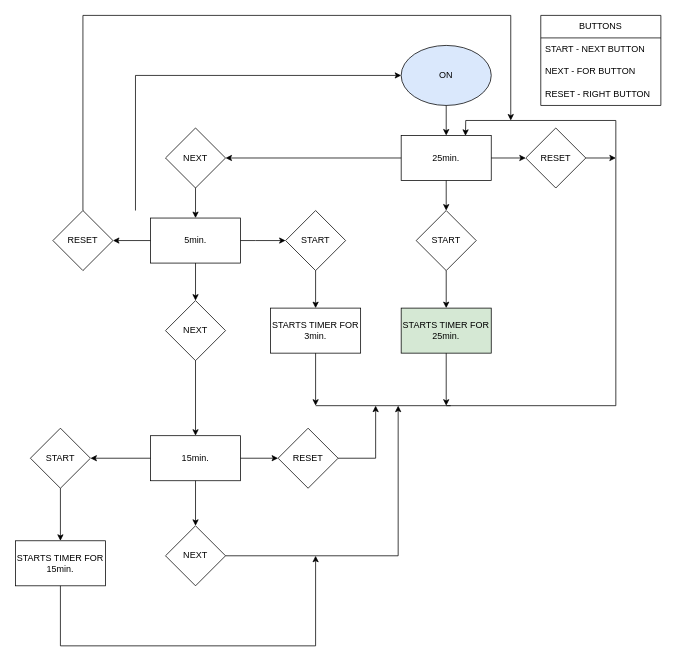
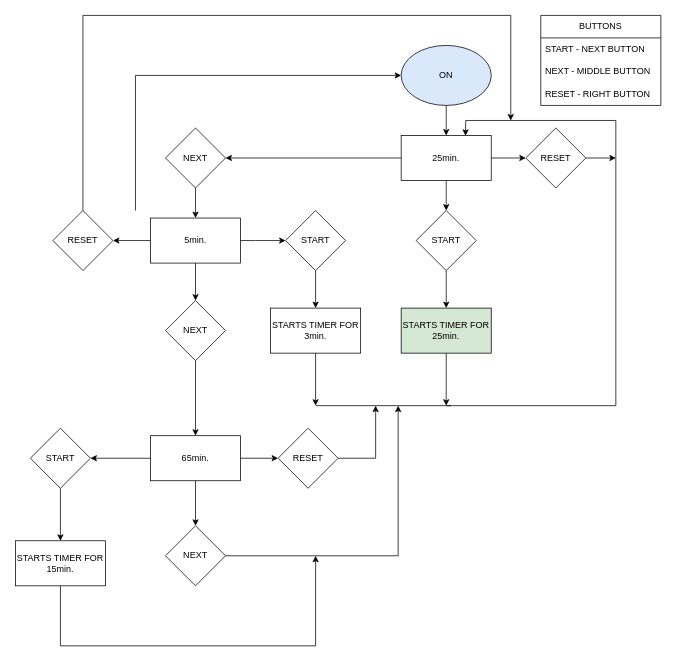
(584, 72) -> (592, 72)
(195, 458) -> (195, 458)
